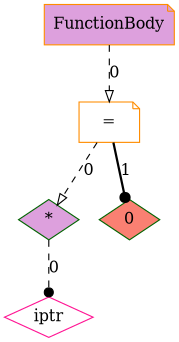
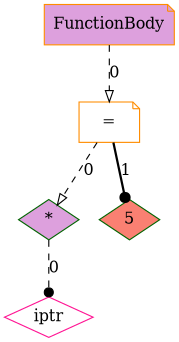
(129, 220) -> (129, 220)
